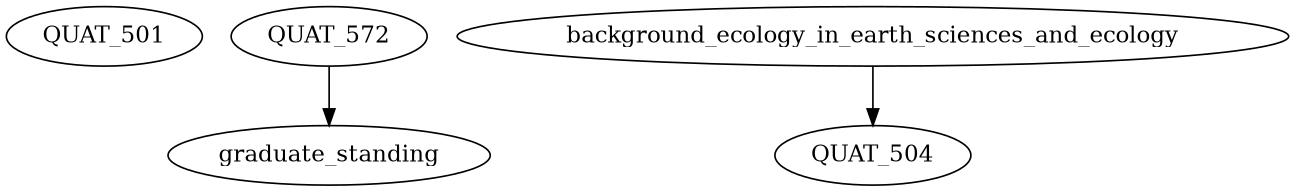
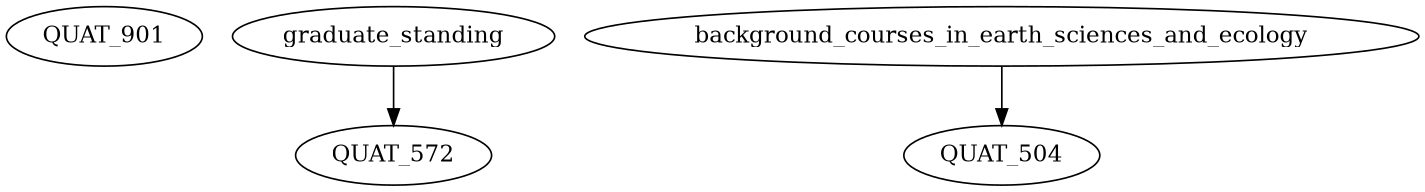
(104, 36) -> (104, 36)
(873, 36) -> (1002, 36)
(329, 88) -> (394, 88)
